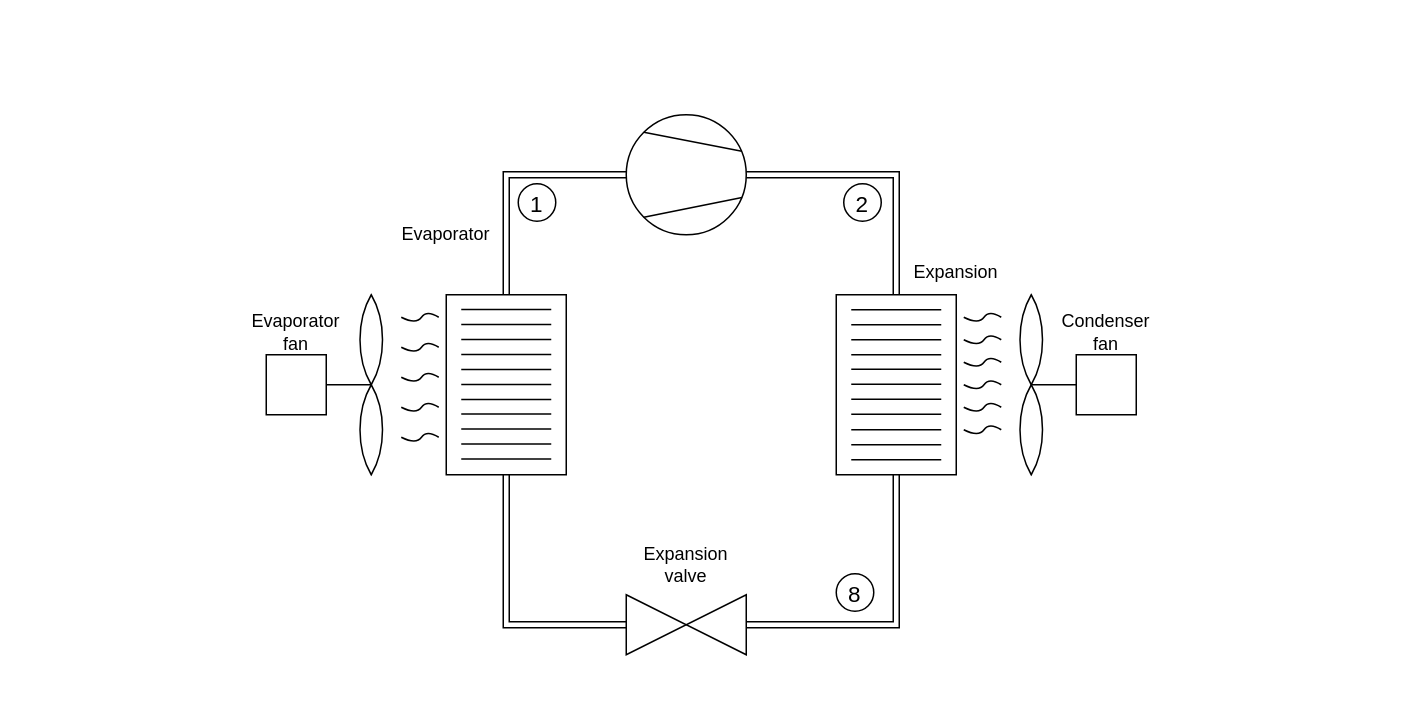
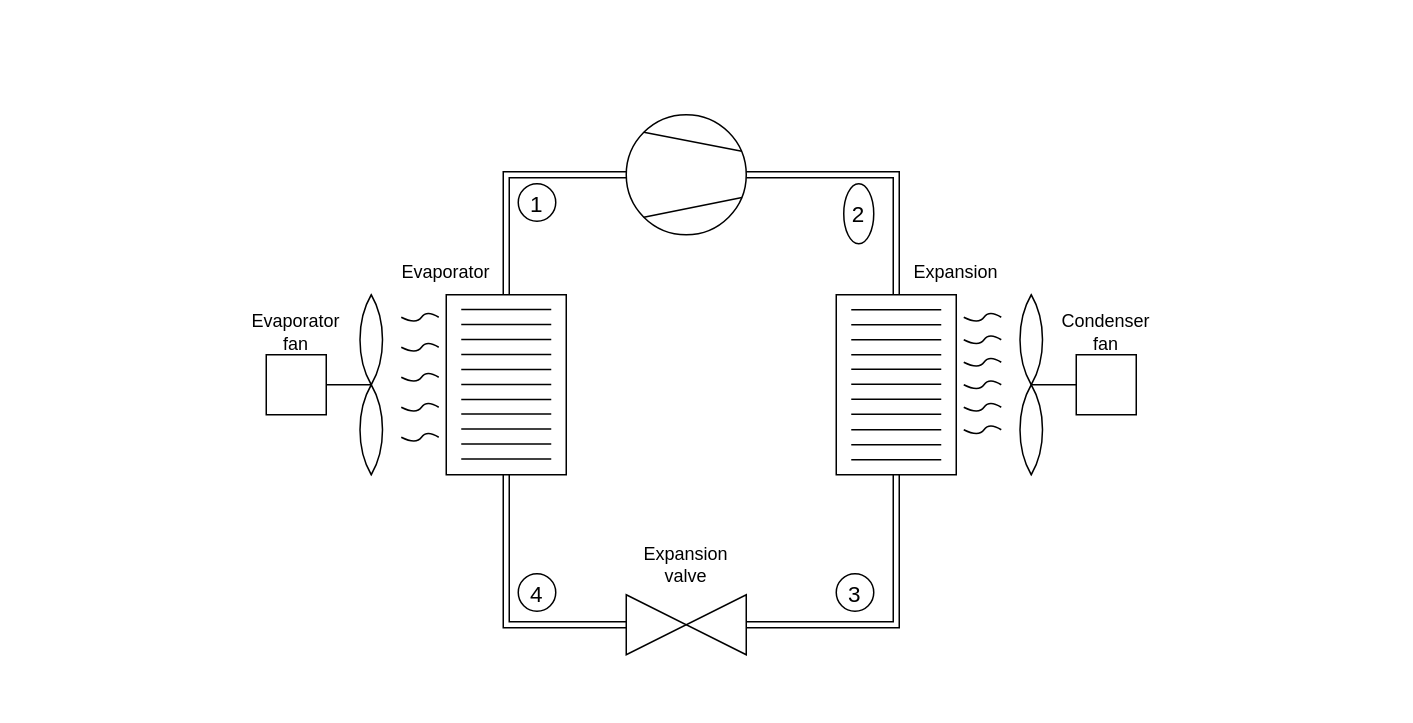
(863, 203) -> (859, 214)
(446, 235) -> (446, 272)
none -> (537, 593)
(855, 593) -> (855, 593)
